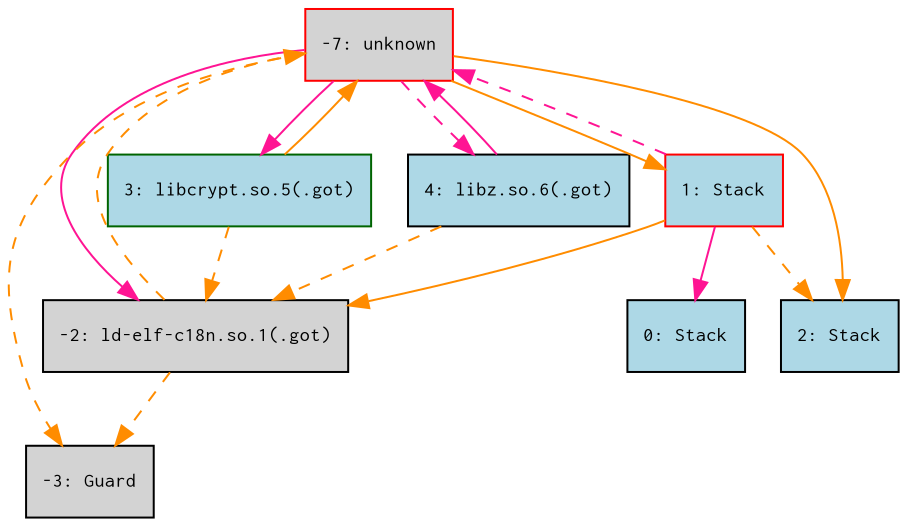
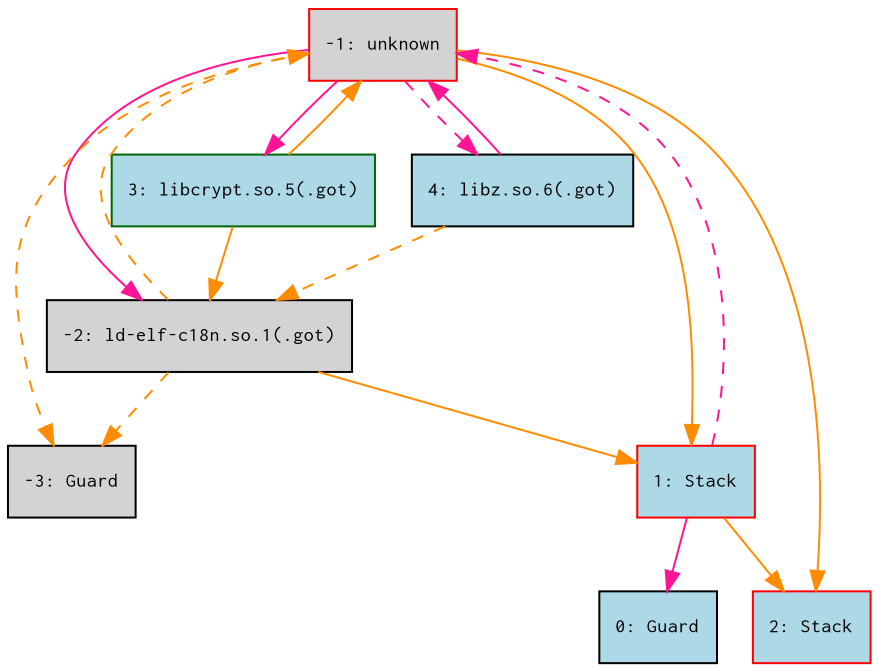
(379, 45) -> (383, 45)
(221, 254) -> (224, 254)
(776, 255) -> (748, 547)
(518, 266) -> (468, 415)
(686, 336) -> (658, 627)
(840, 336) -> (812, 627)
